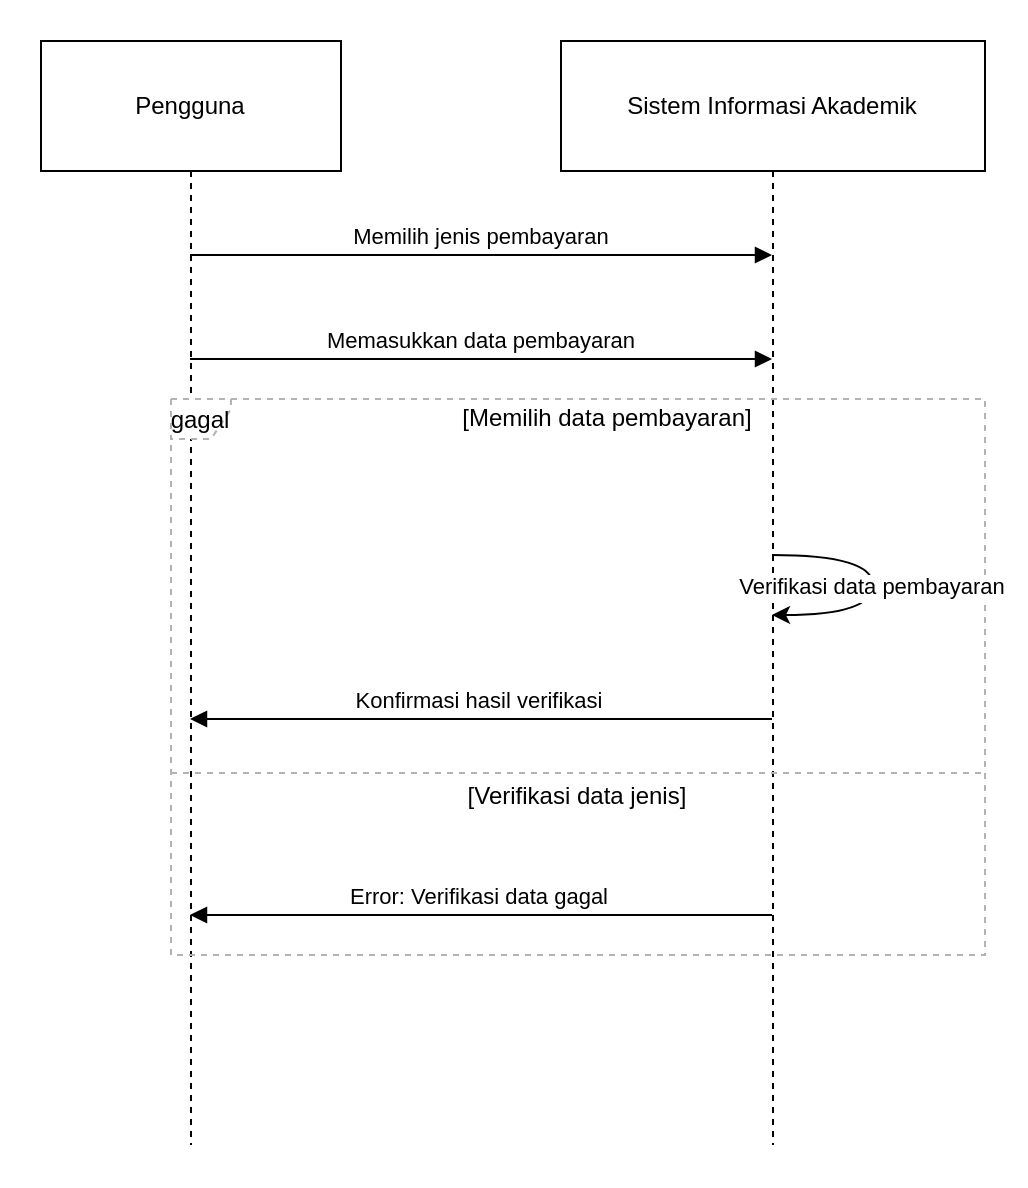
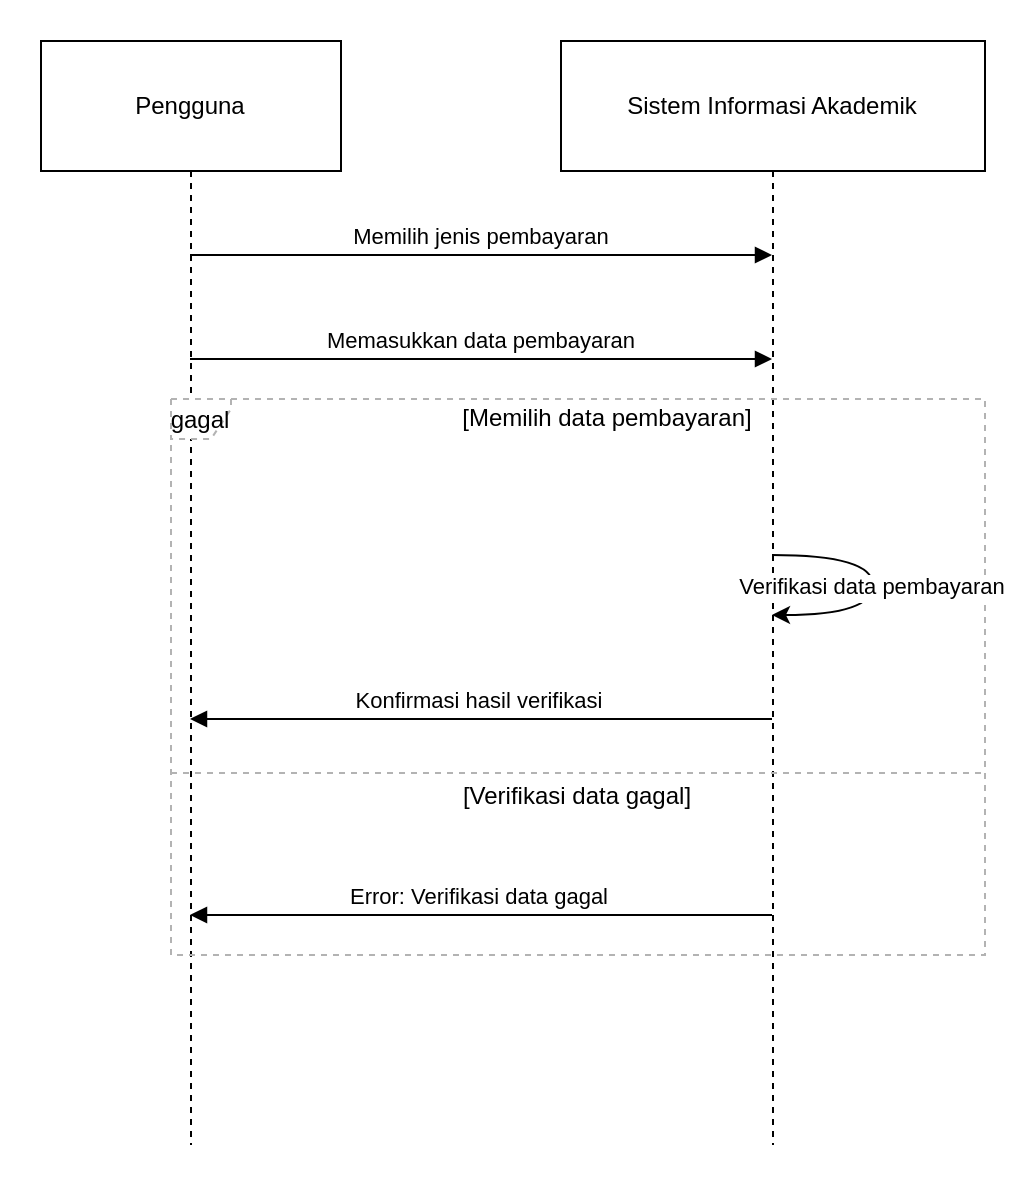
(578, 797) -> (578, 797)
